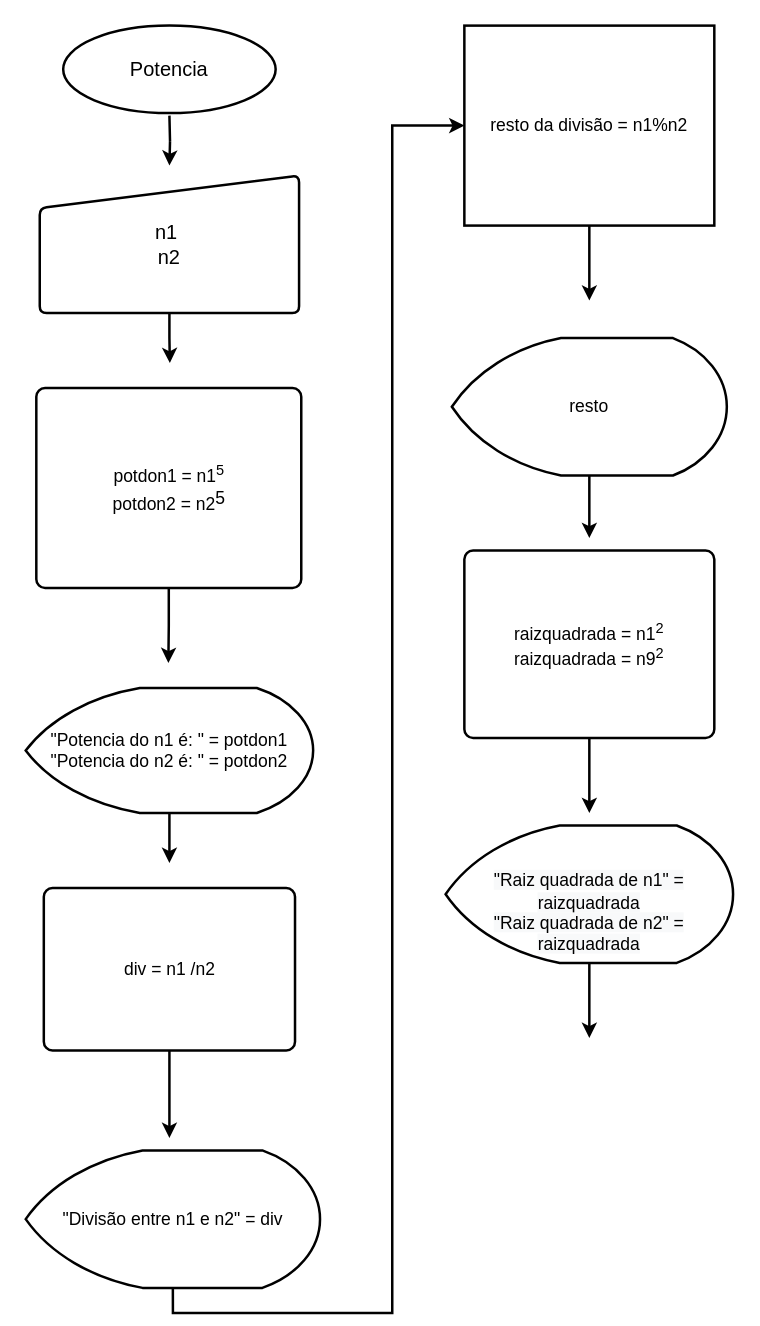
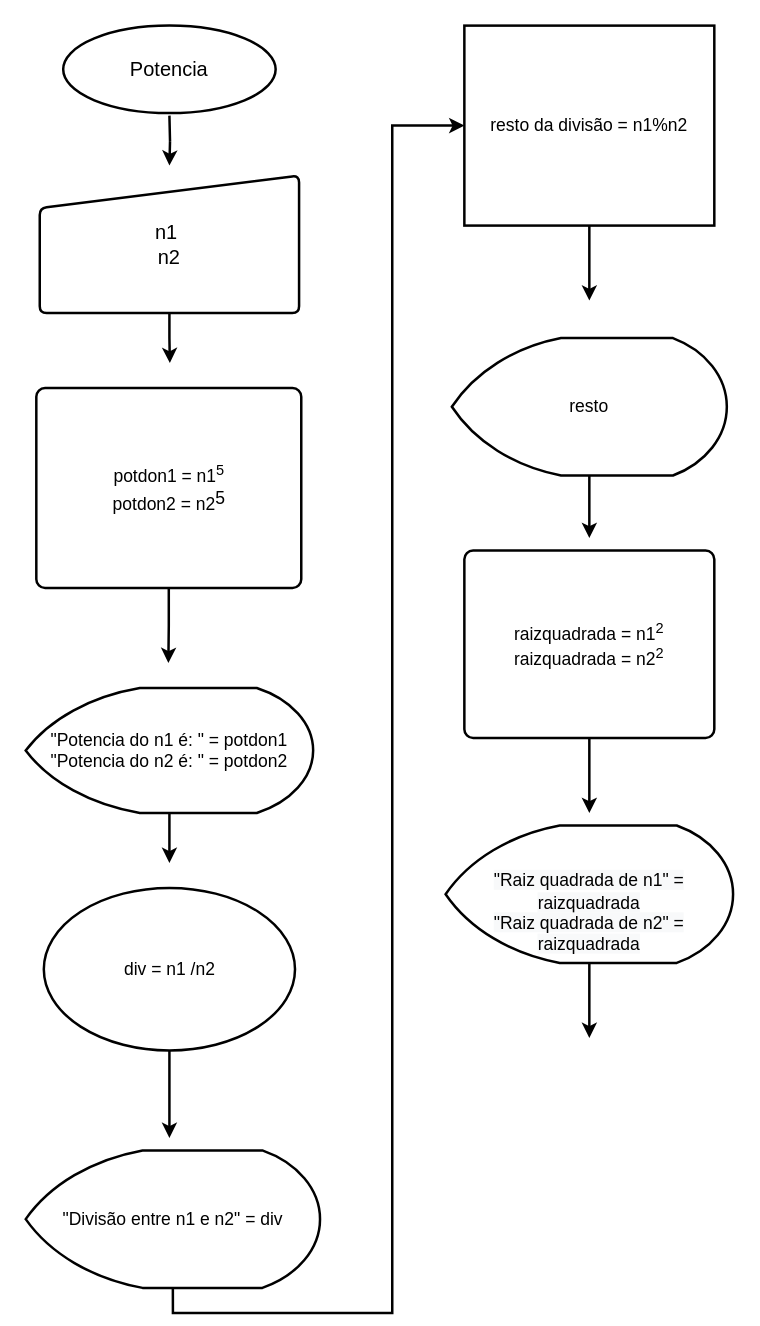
(589, 644) -> (589, 644)
(169, 969) -> (169, 969)
